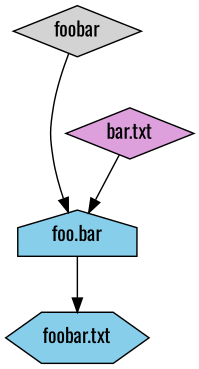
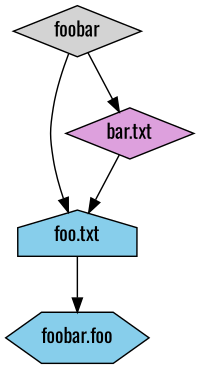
none -> (100, 76)
(77, 236) -> (77, 236)
(77, 338) -> (77, 338)
